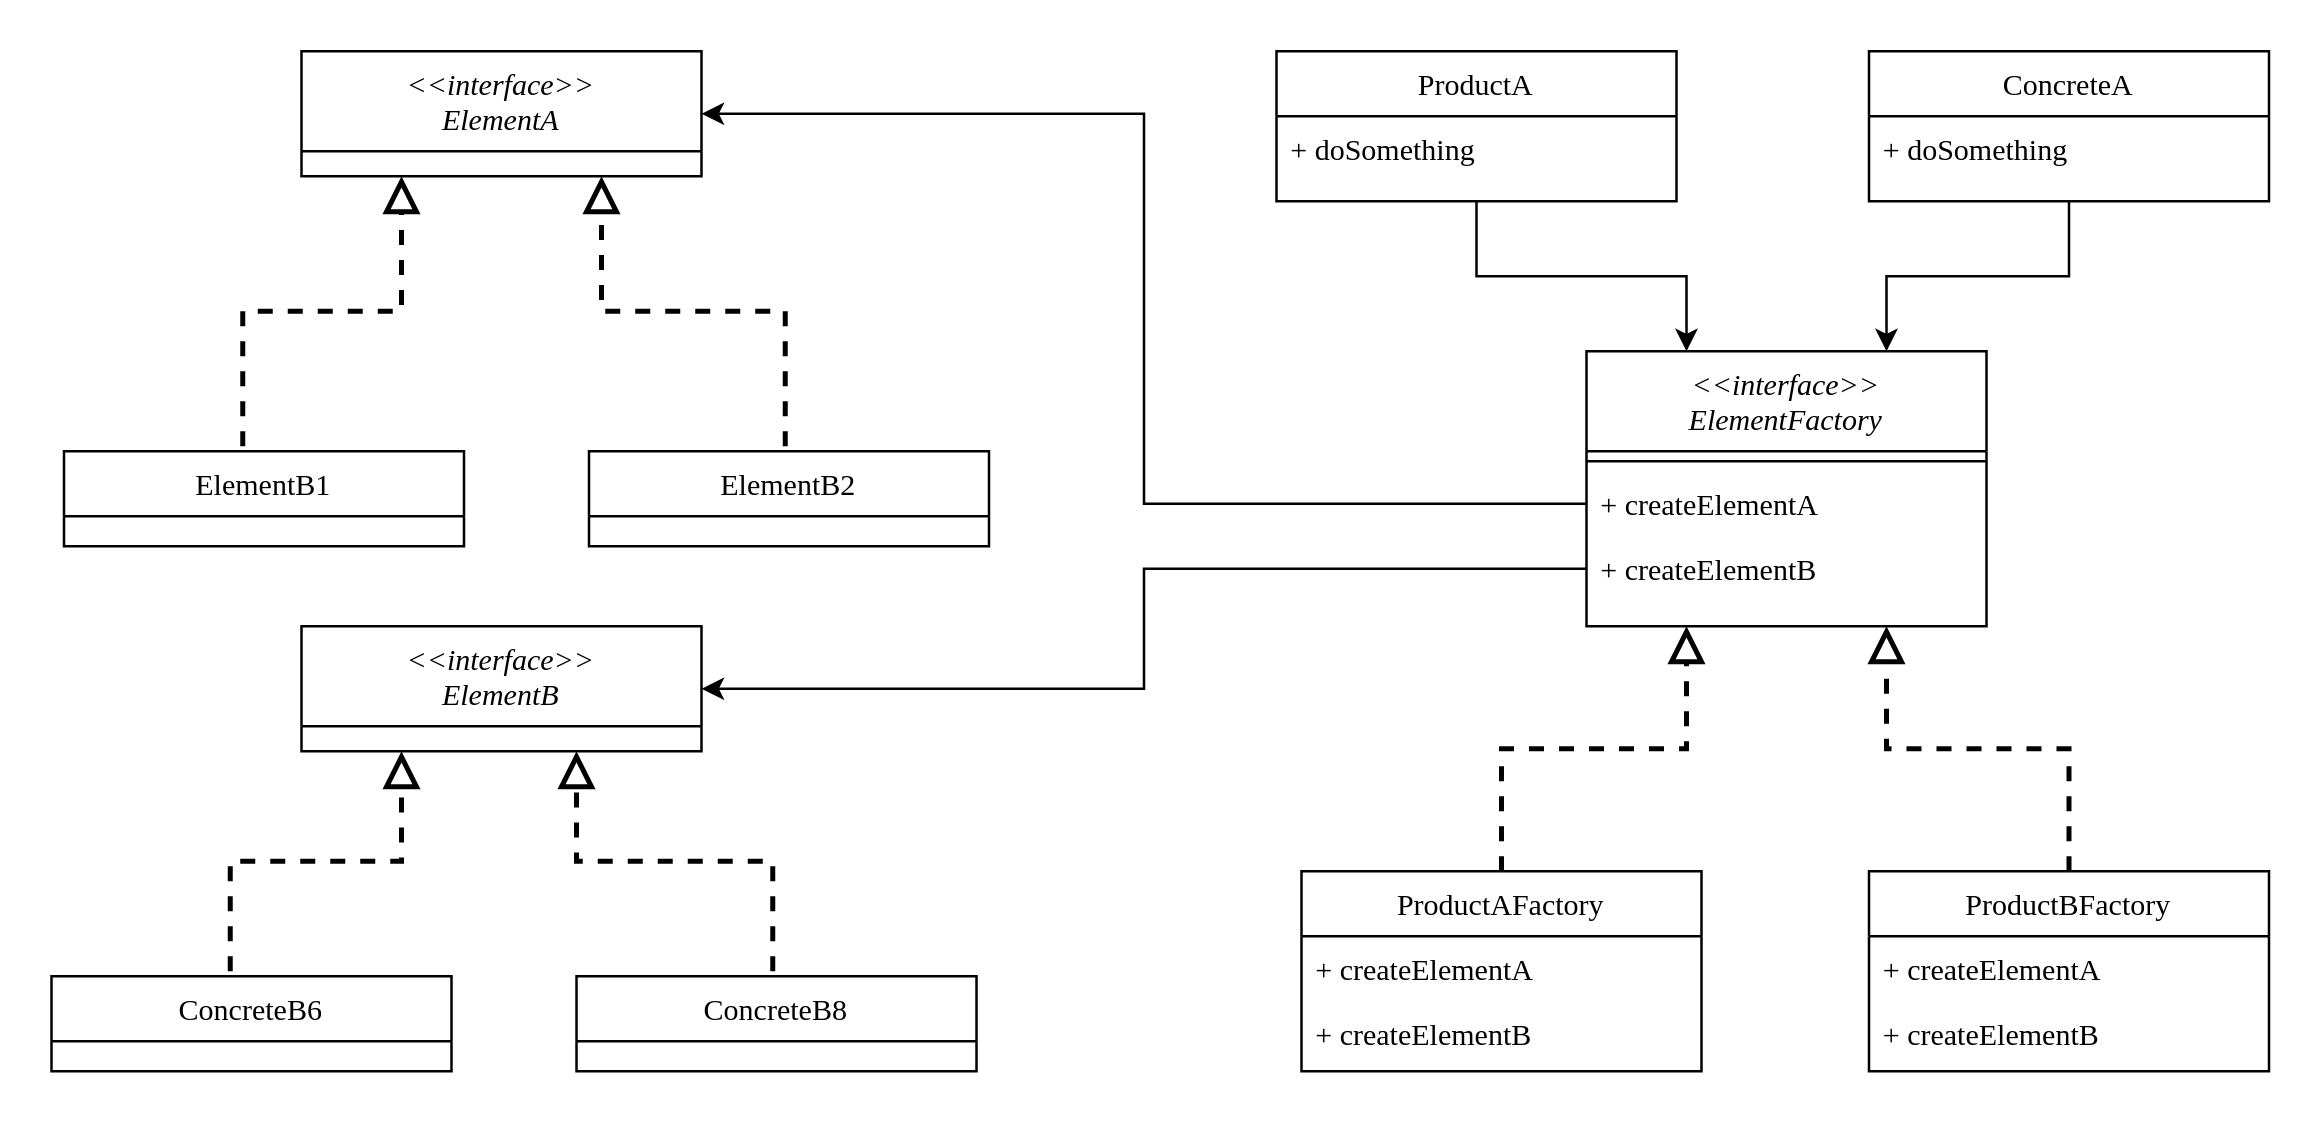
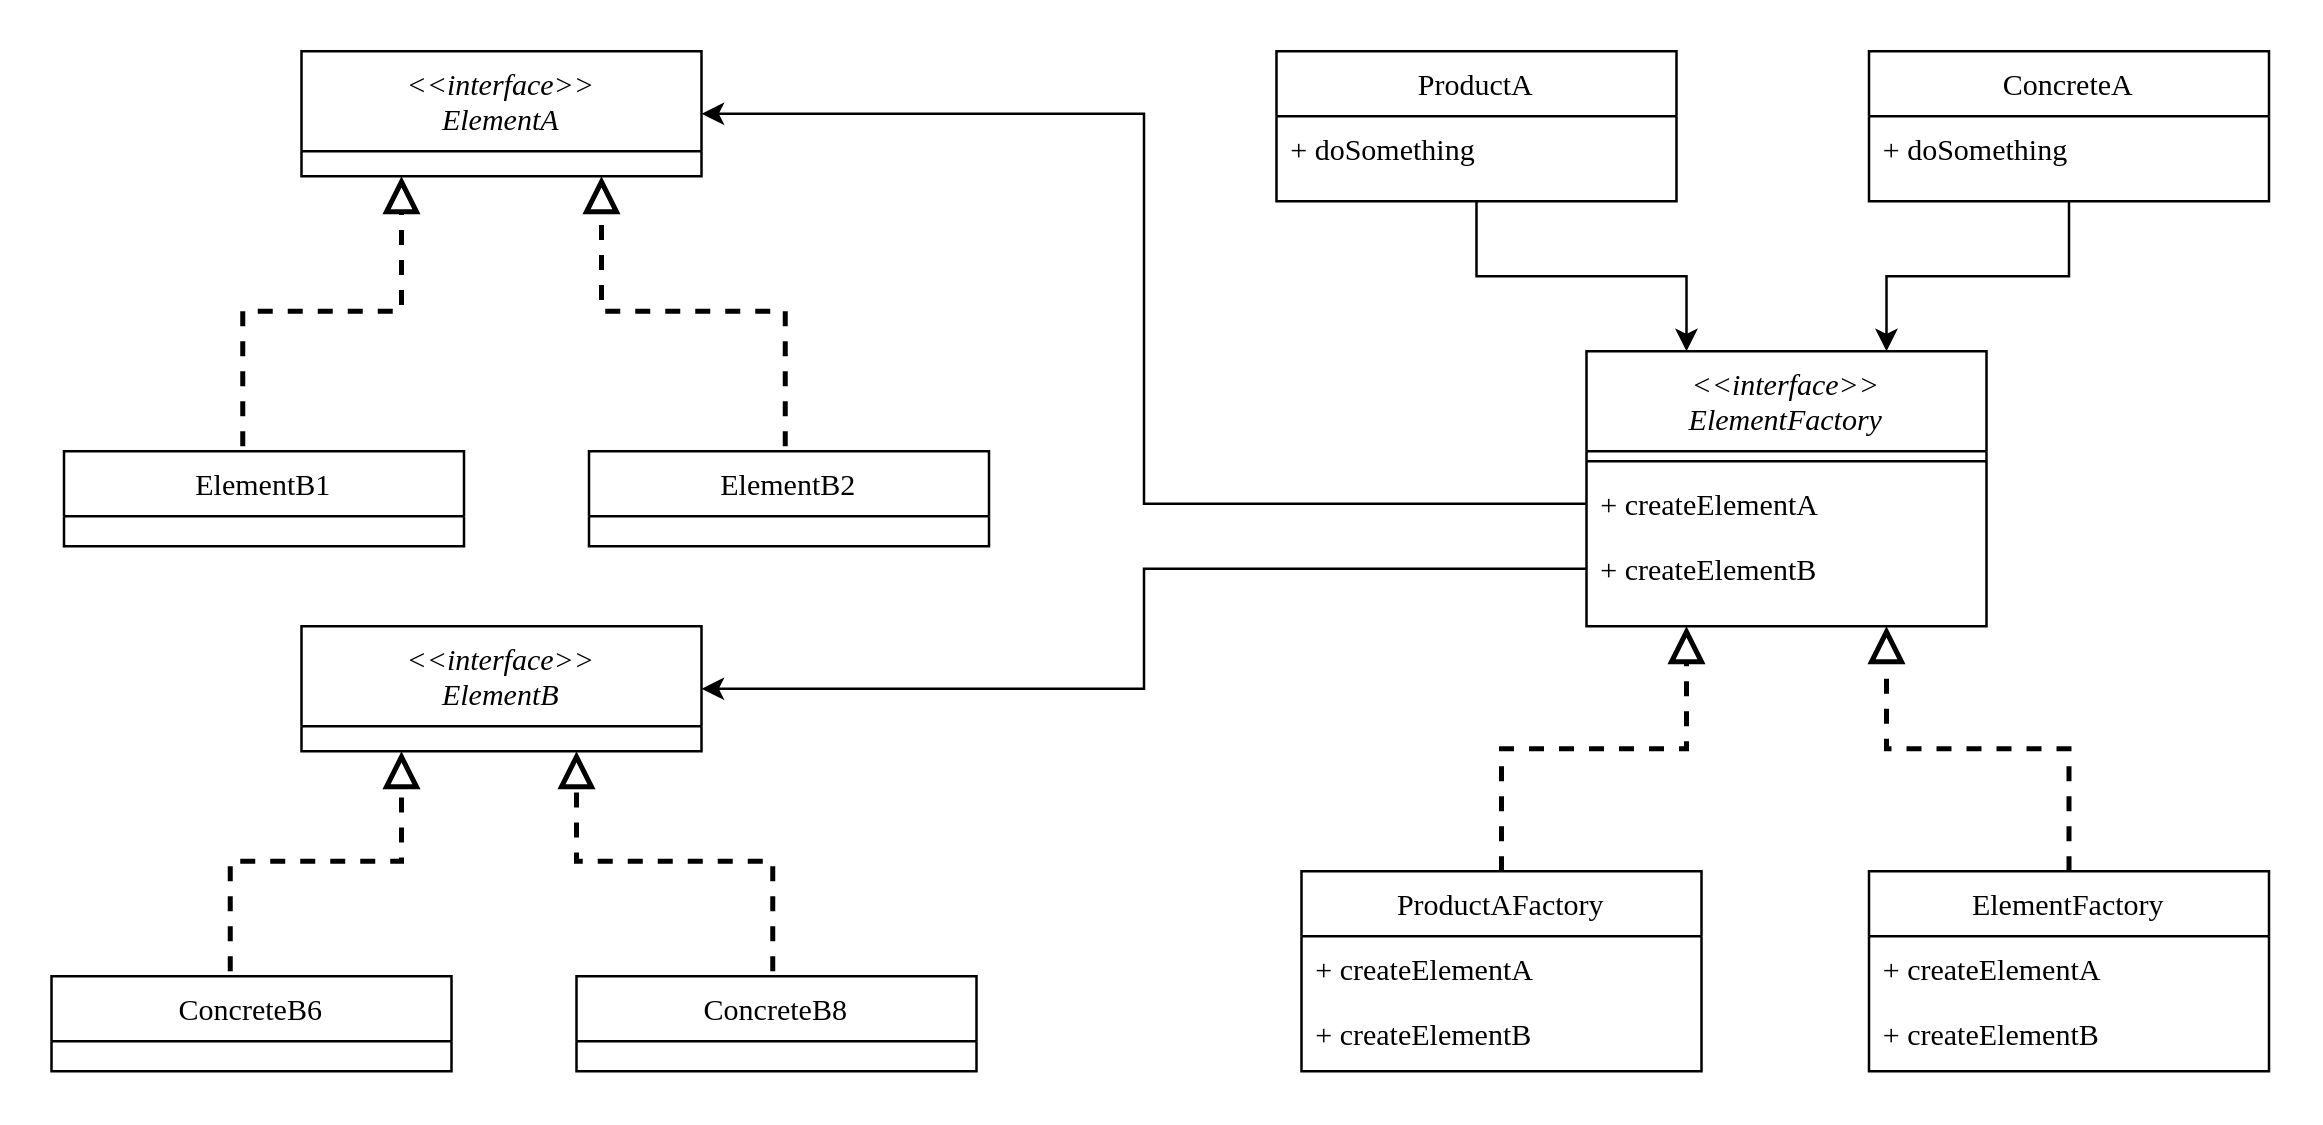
(2068, 905) -> (2068, 905)
